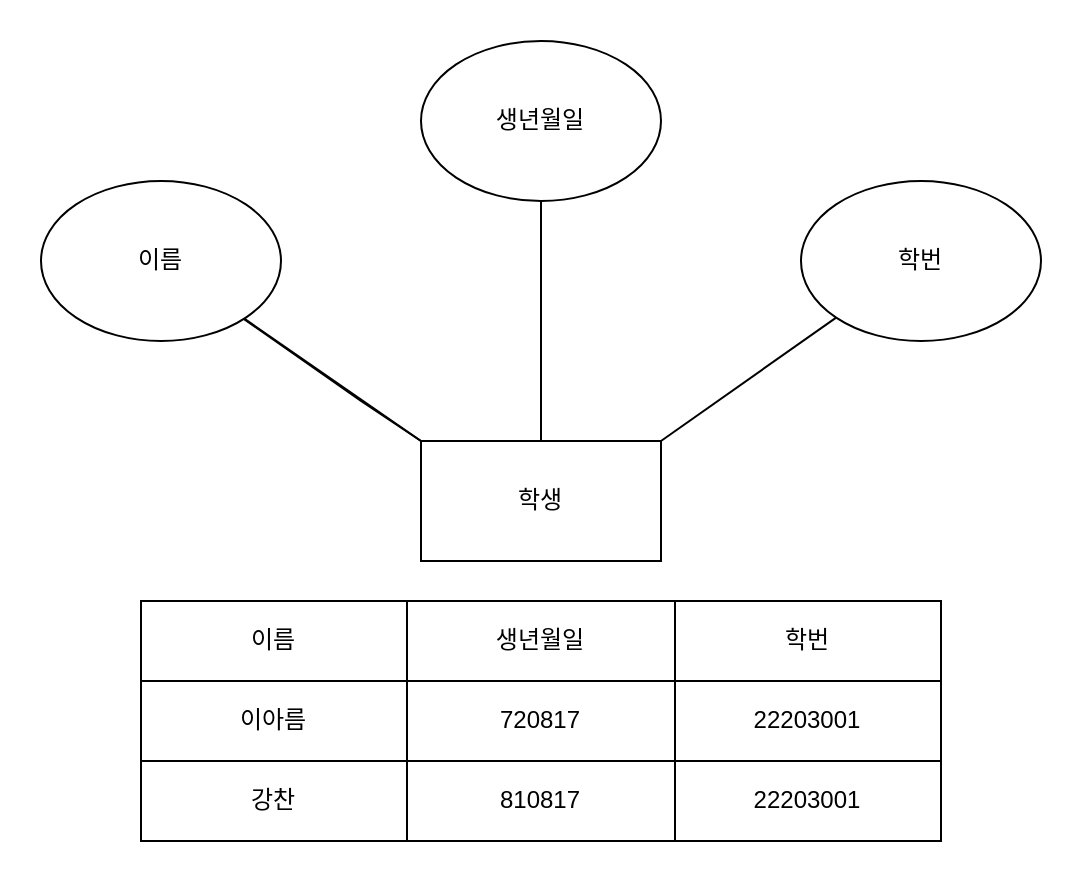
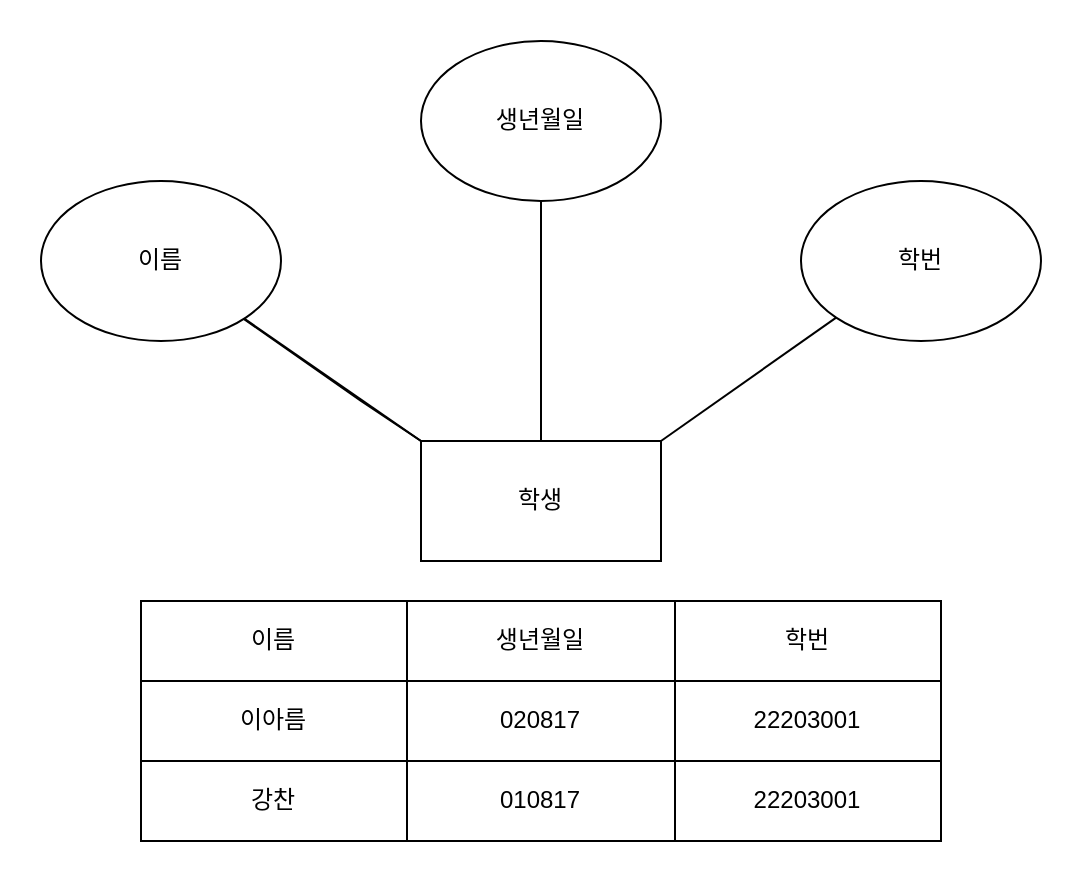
(541, 721) -> (541, 721)
(541, 801) -> (541, 801)
